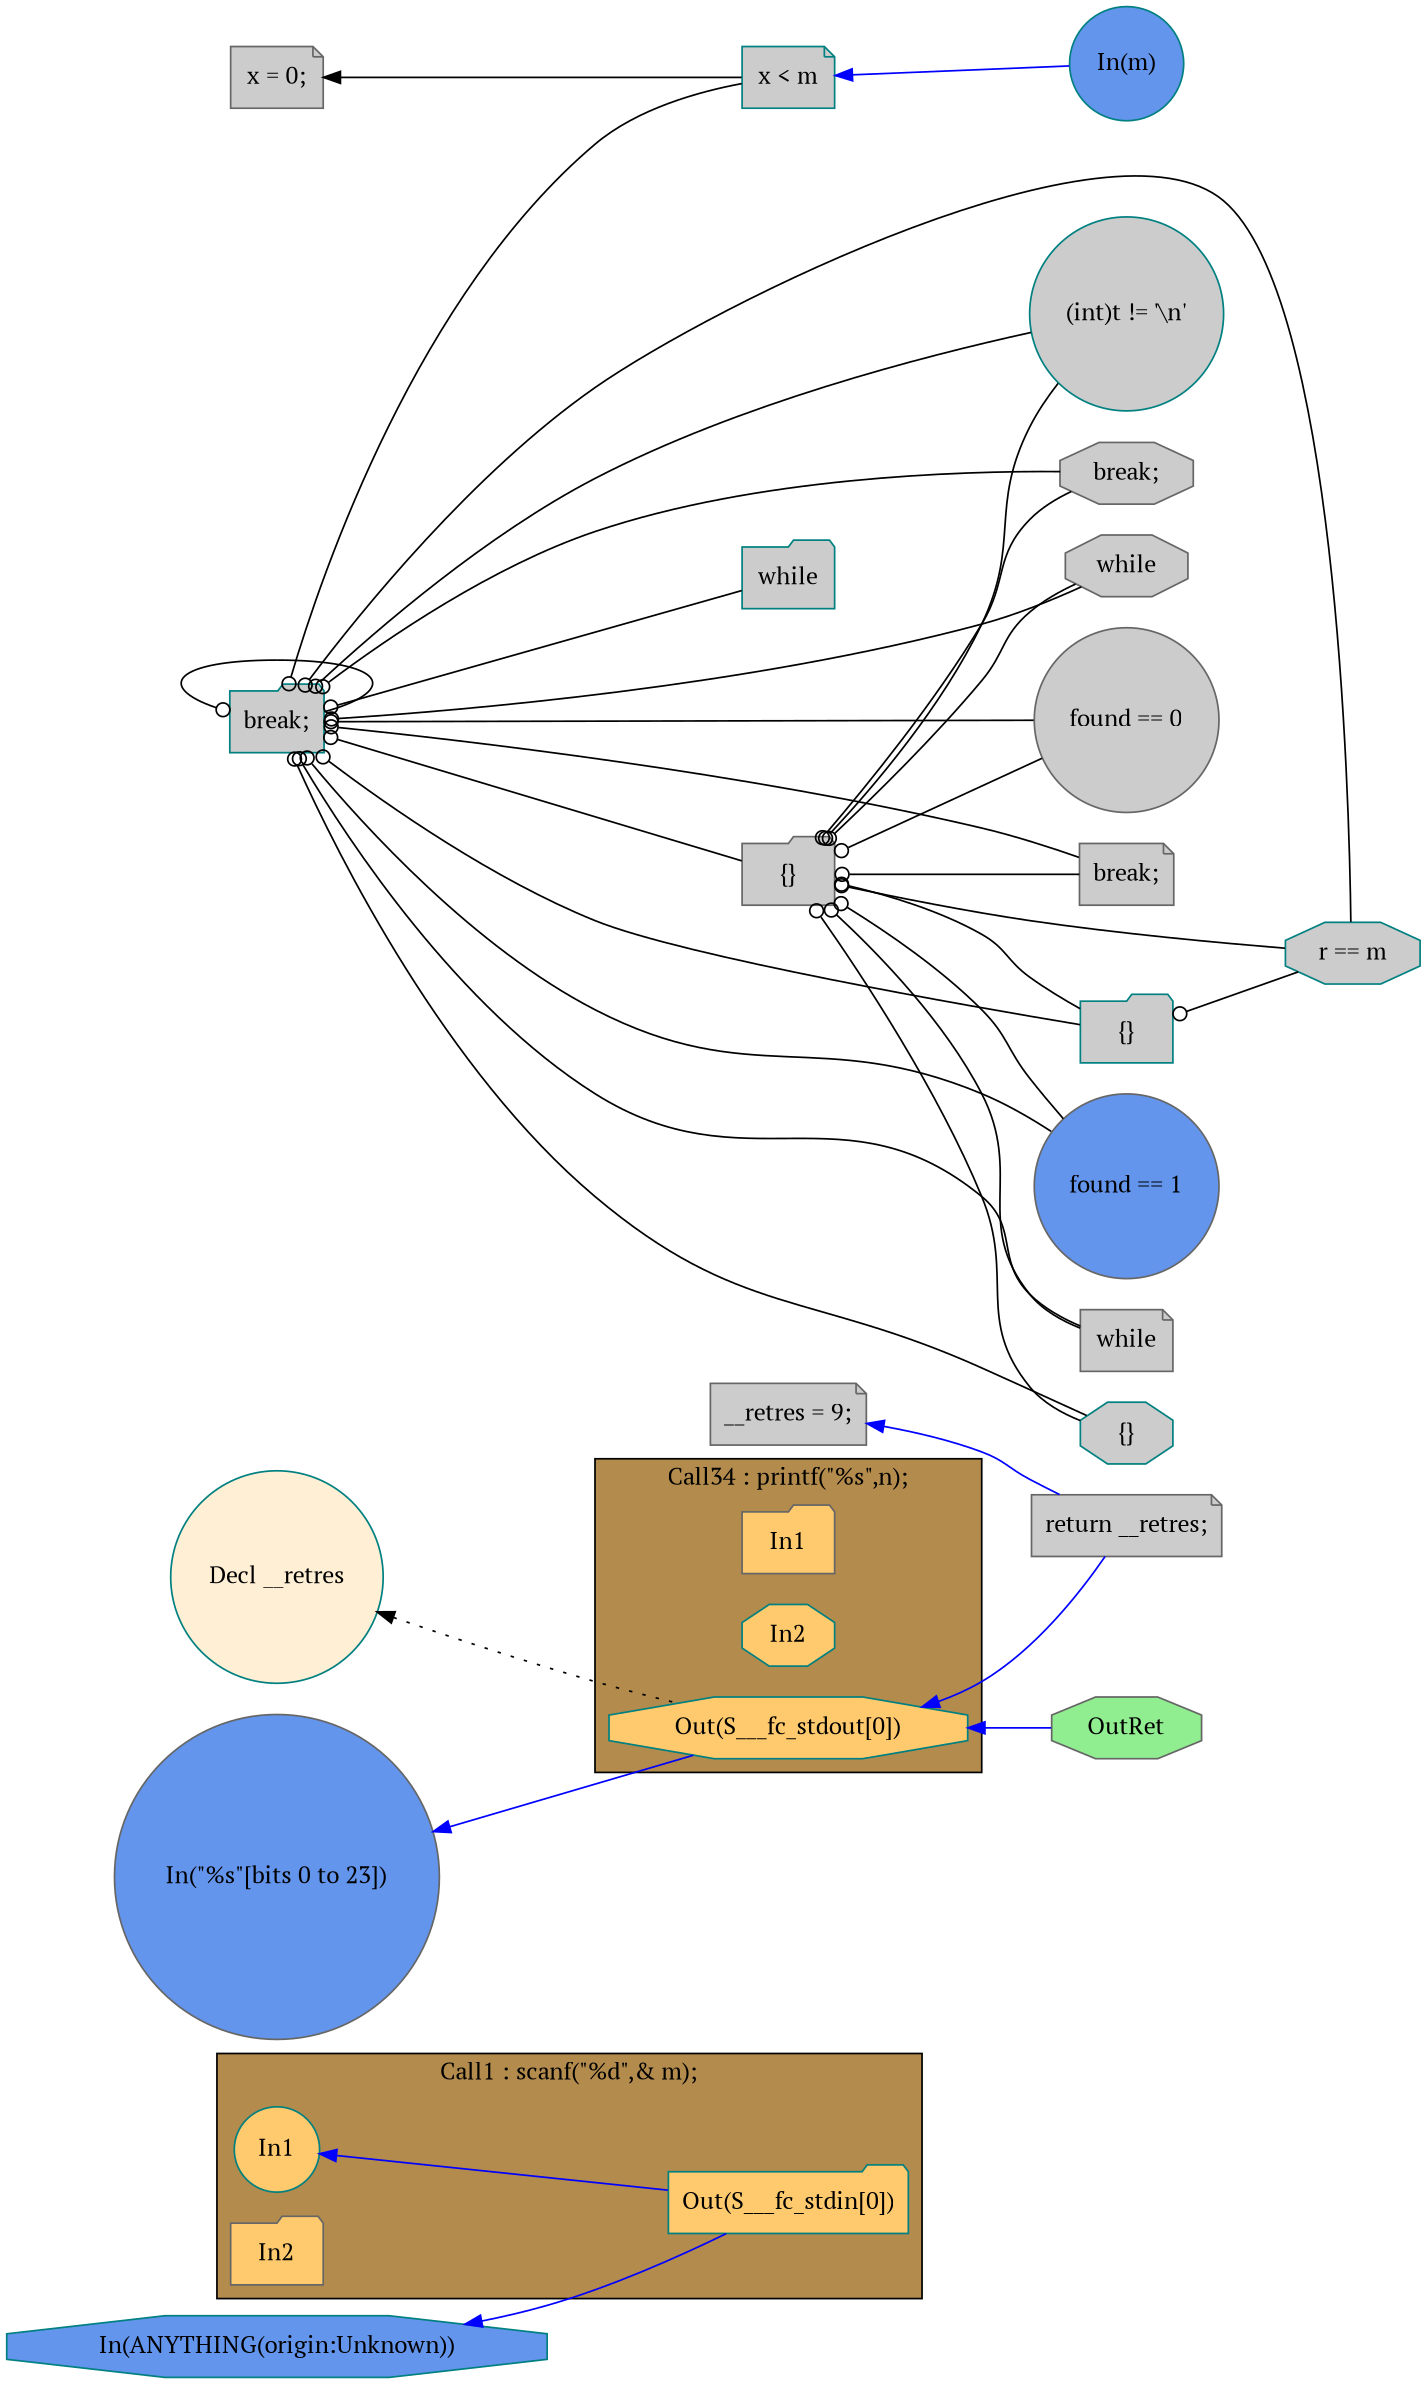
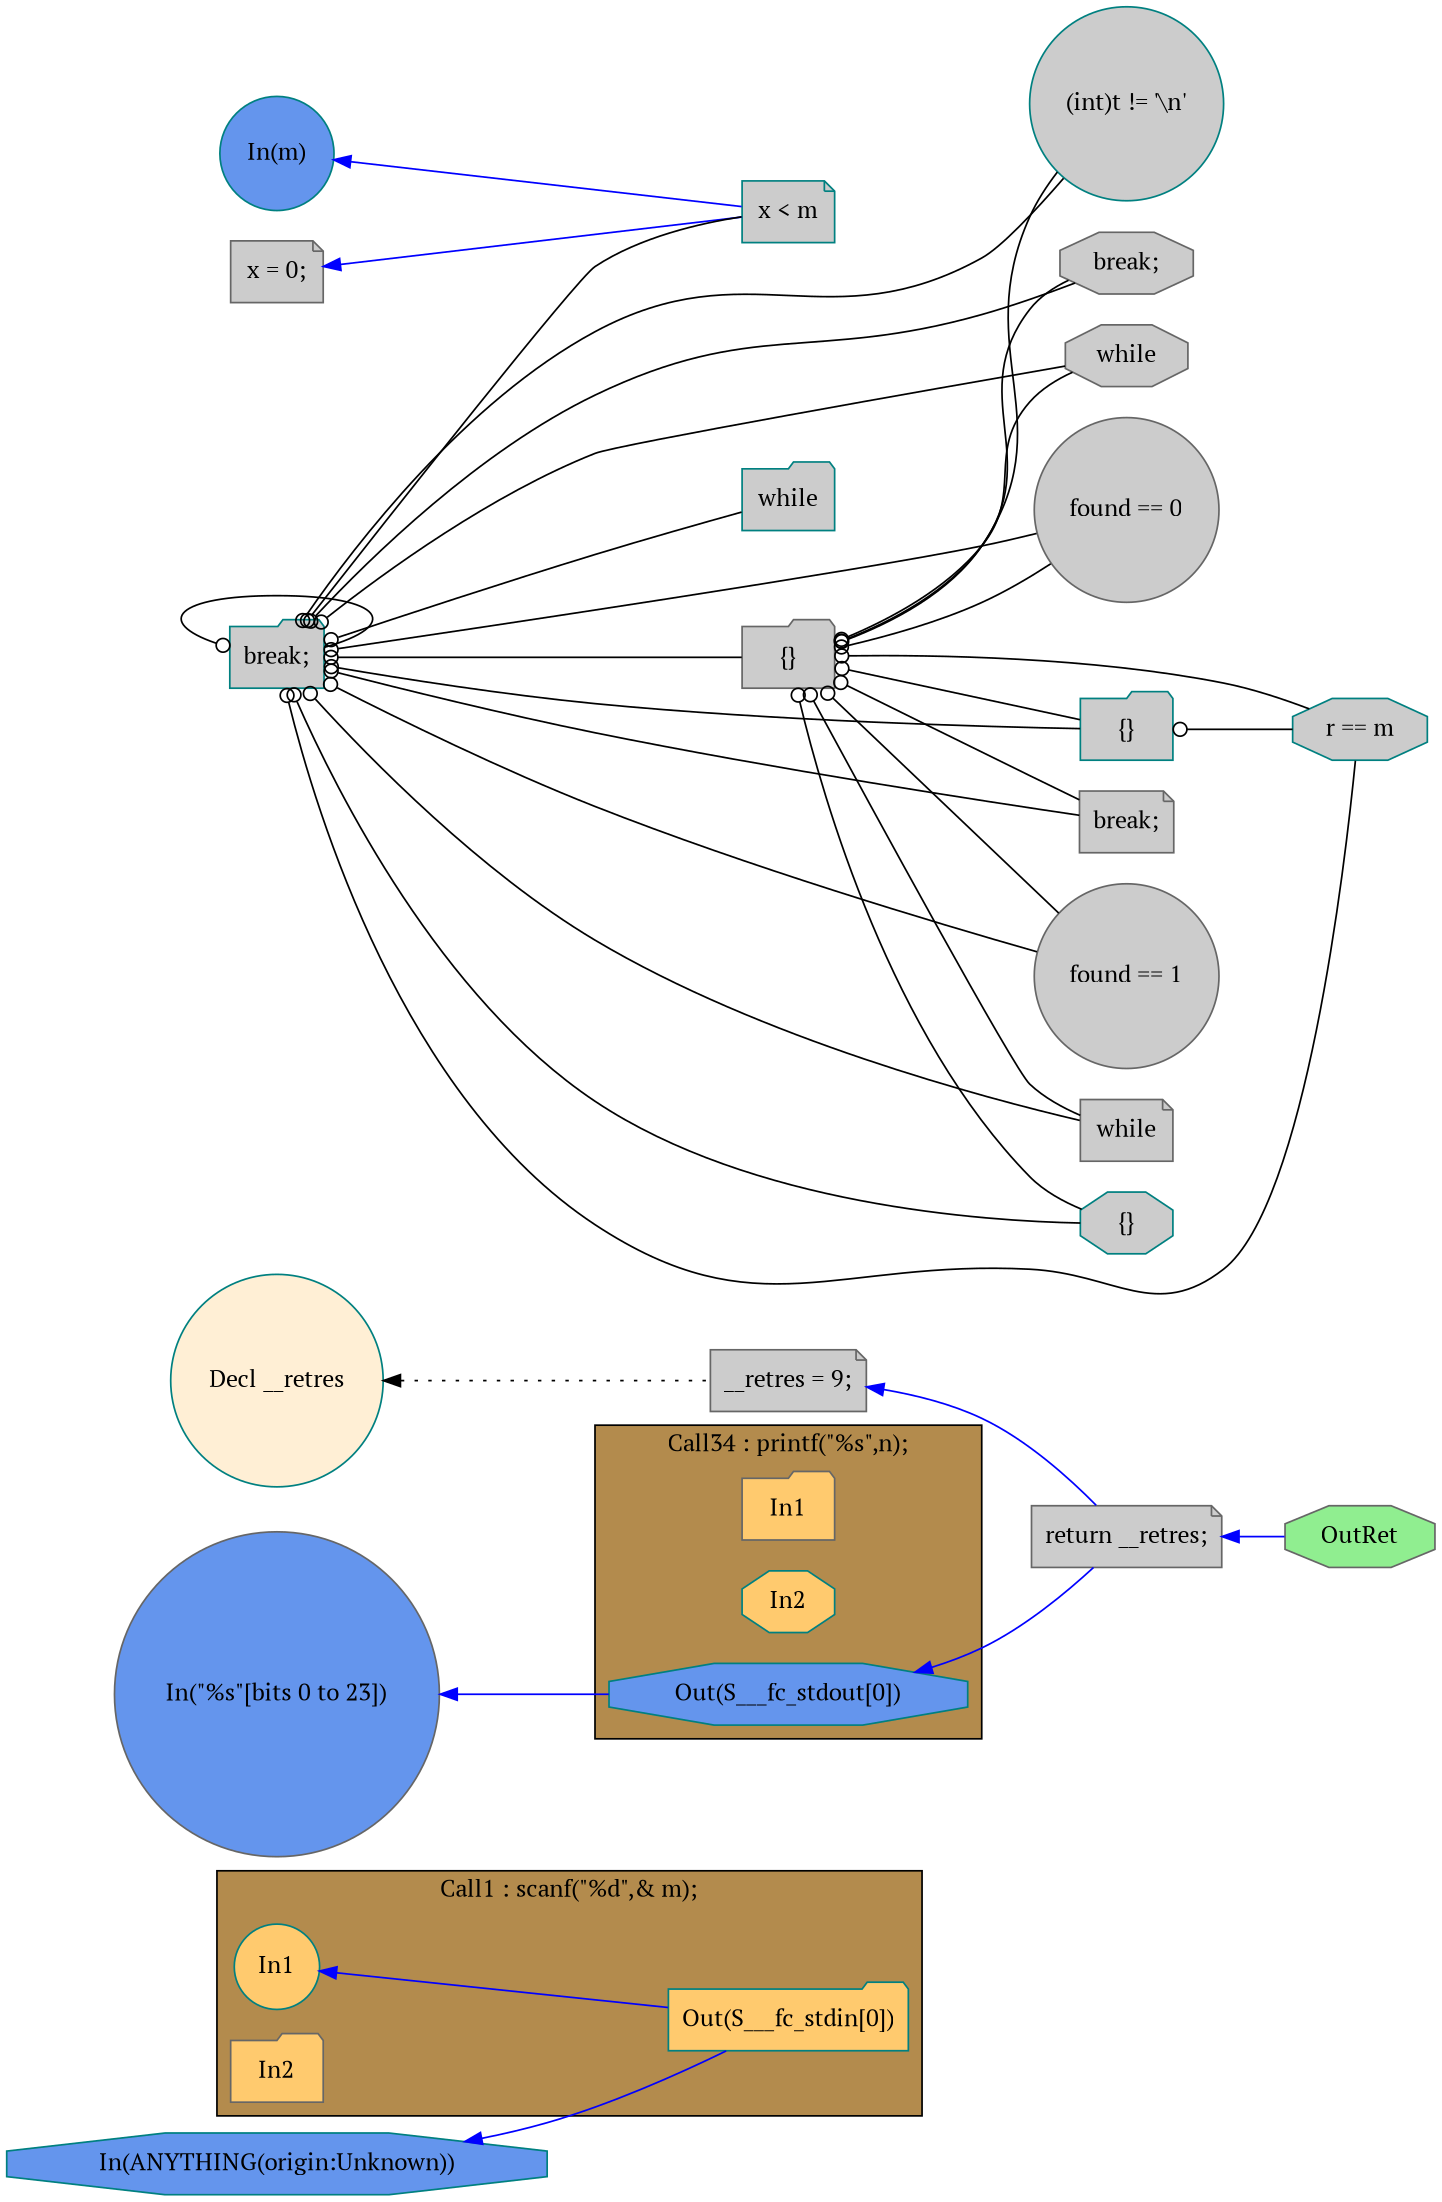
(961, 70) -> (546, 184)
(541, 77) -> (541, 241)
(1127, 1186) -> (1127, 976)
(535, 1664) -> (556, 1381)
(788, 1728) -> (788, 1694)
(1018, 1728) -> (1262, 1537)
